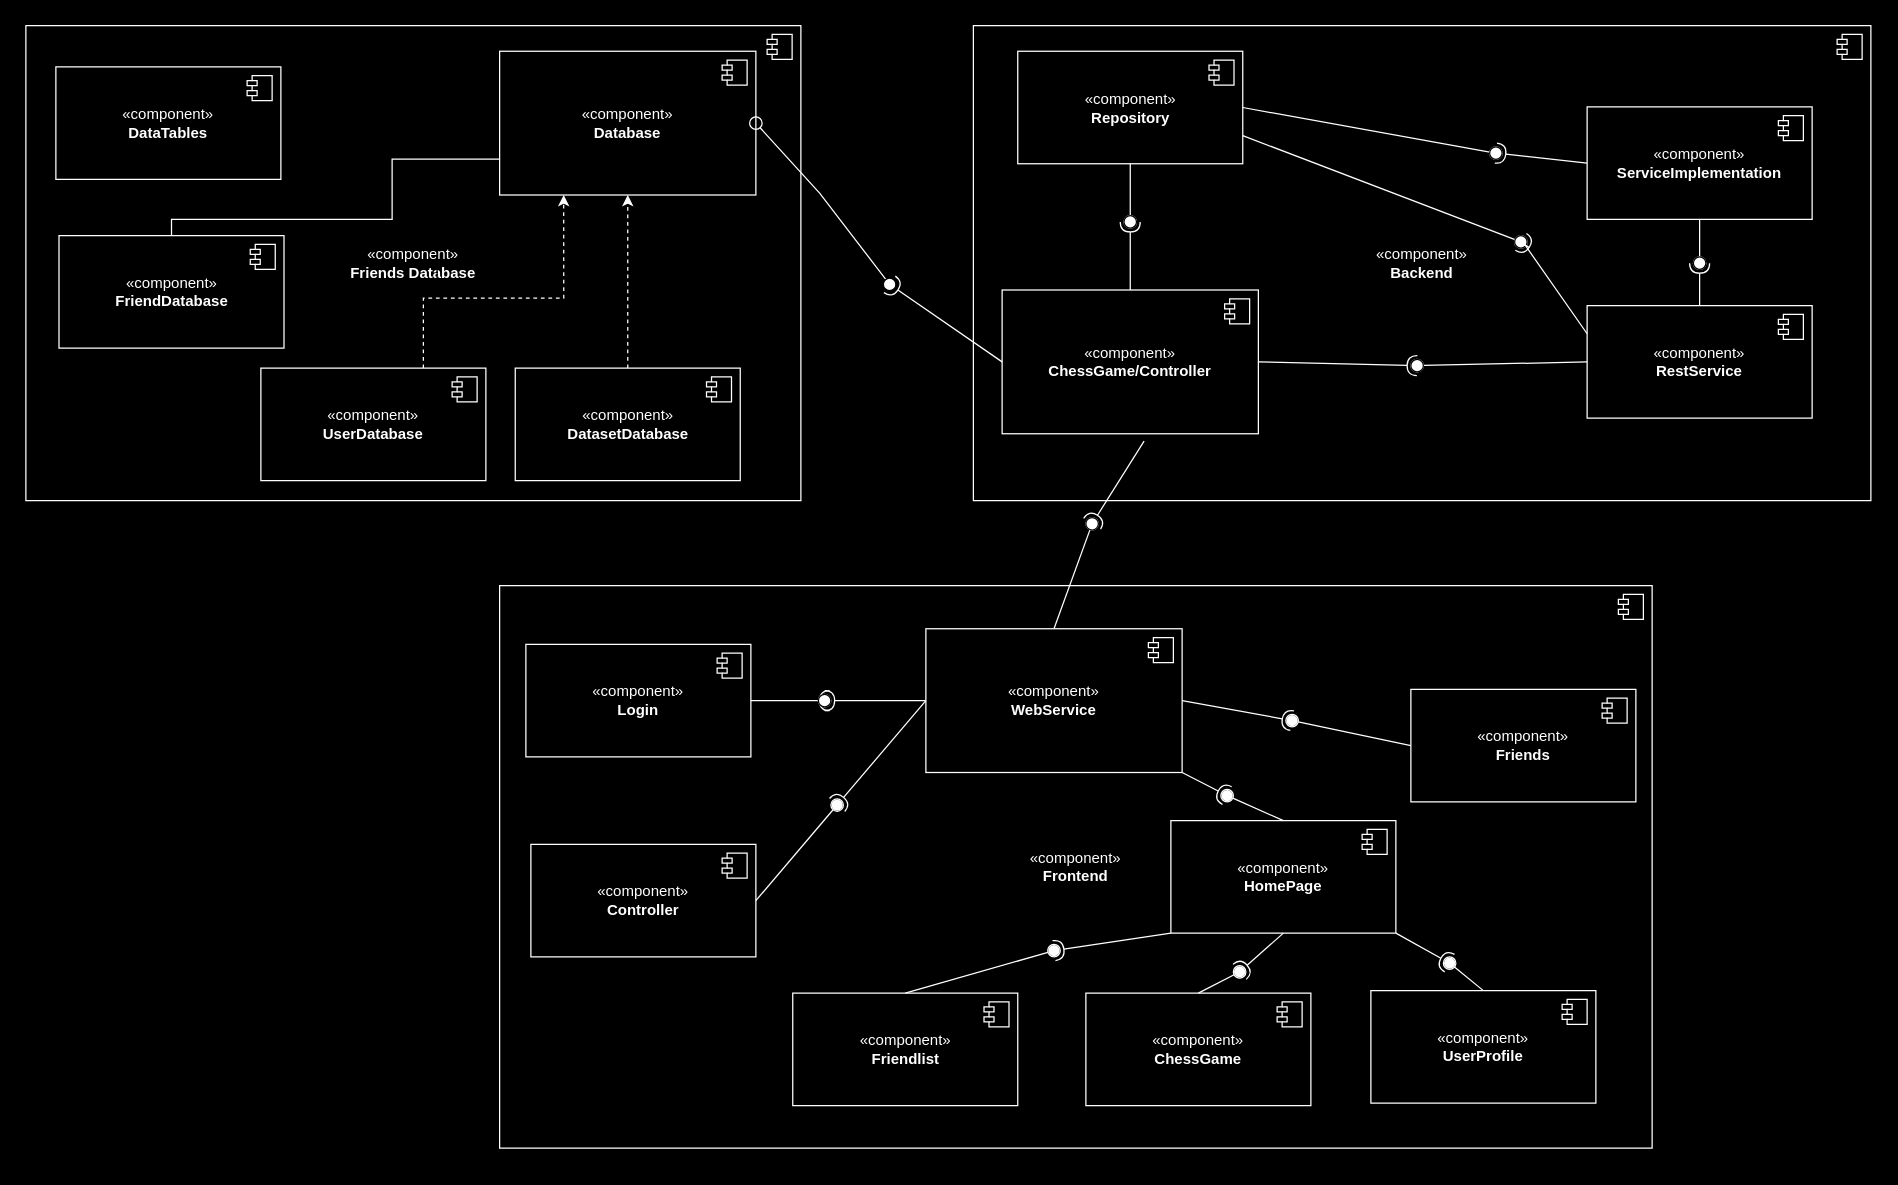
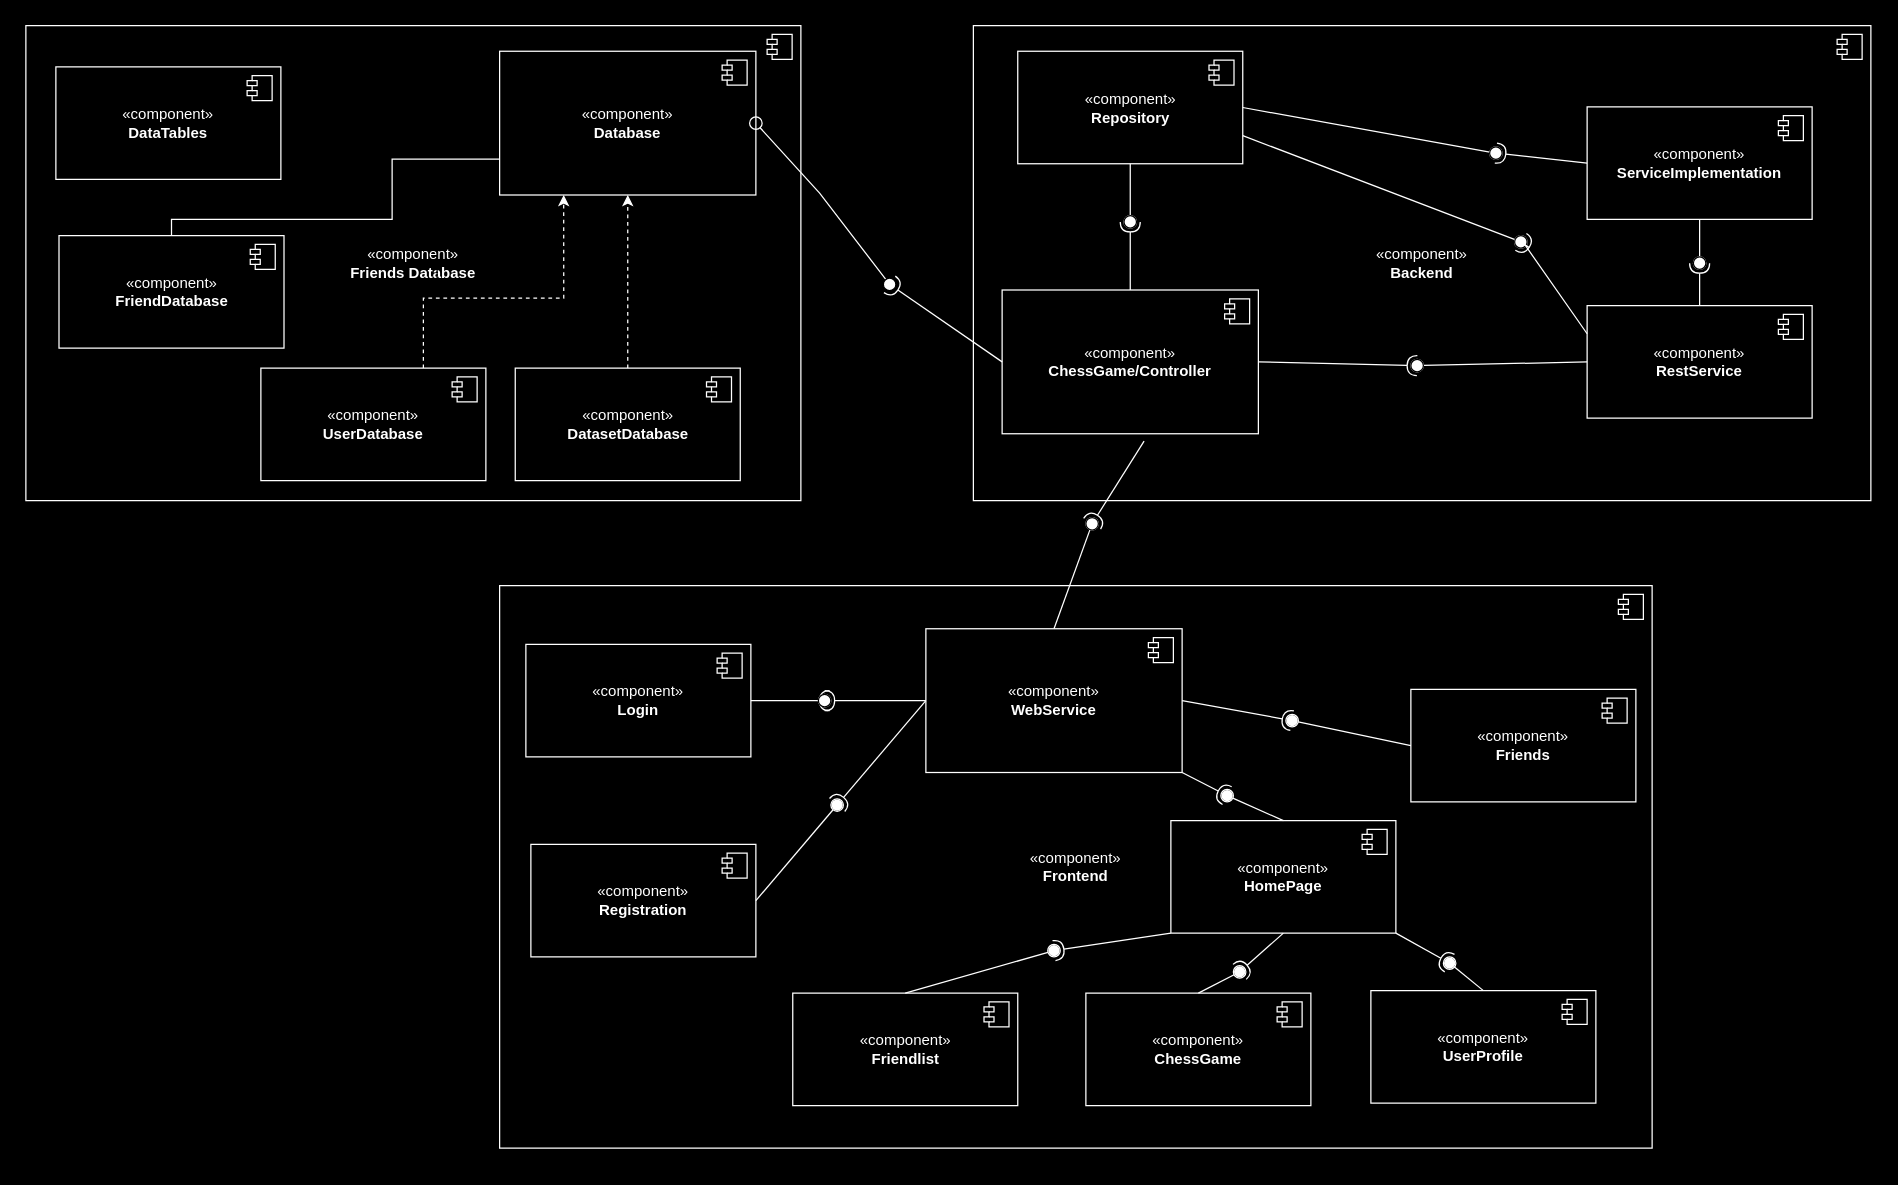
(643, 901) -> (643, 901)
